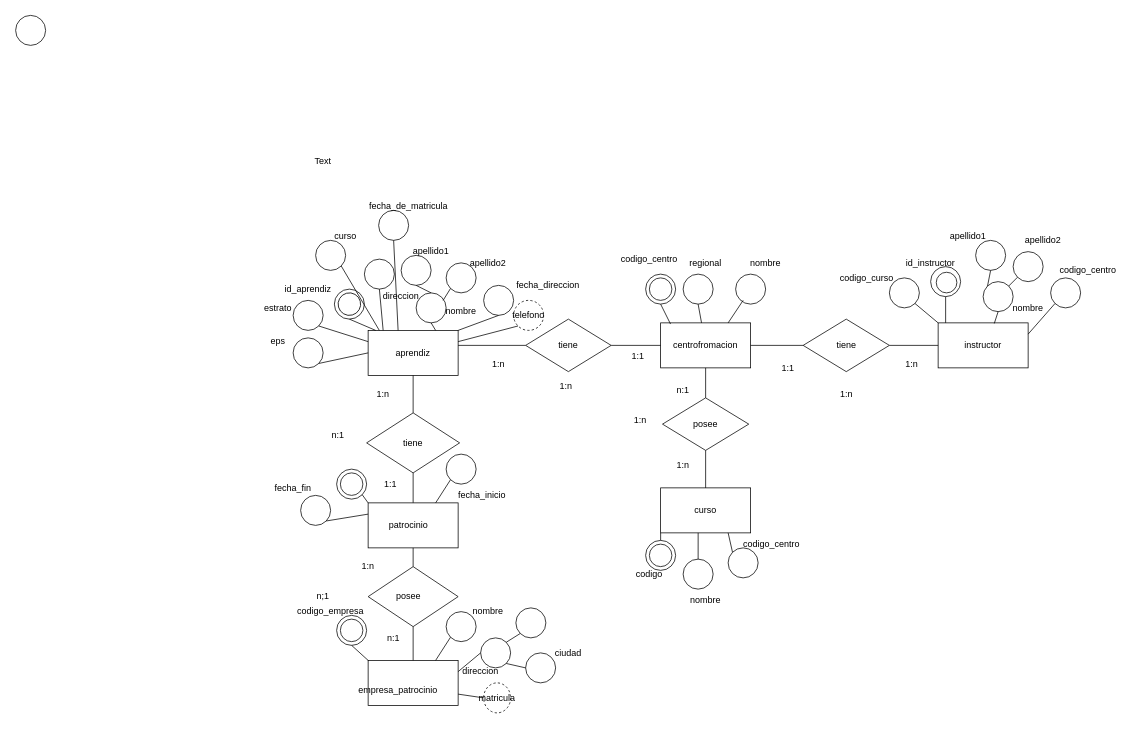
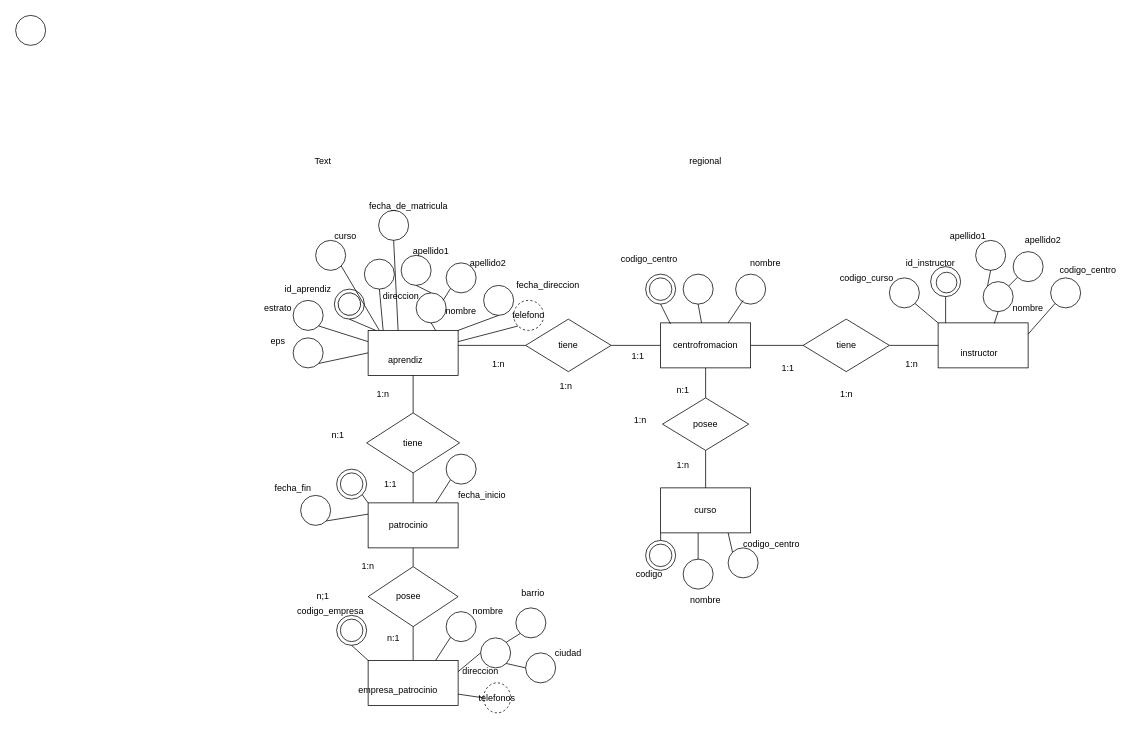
(705, 263) -> (705, 162)
(983, 345) -> (979, 353)
(413, 353) -> (405, 360)
none -> (533, 593)
(497, 698) -> (497, 698)
